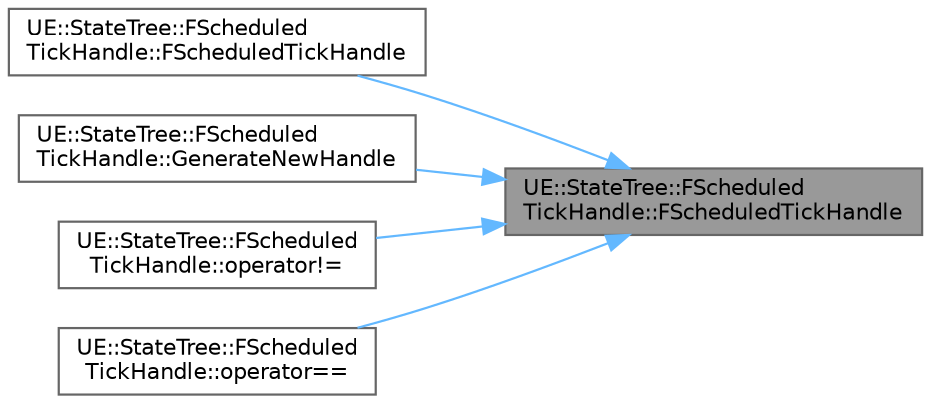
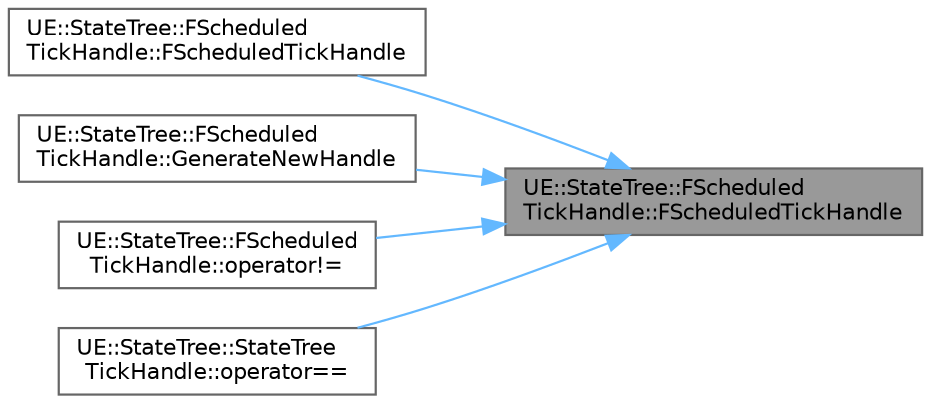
(217, 361) -> (217, 361)
